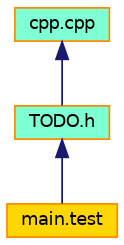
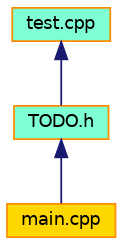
(62, 24) -> (61, 24)
(62, 220) -> (61, 220)
